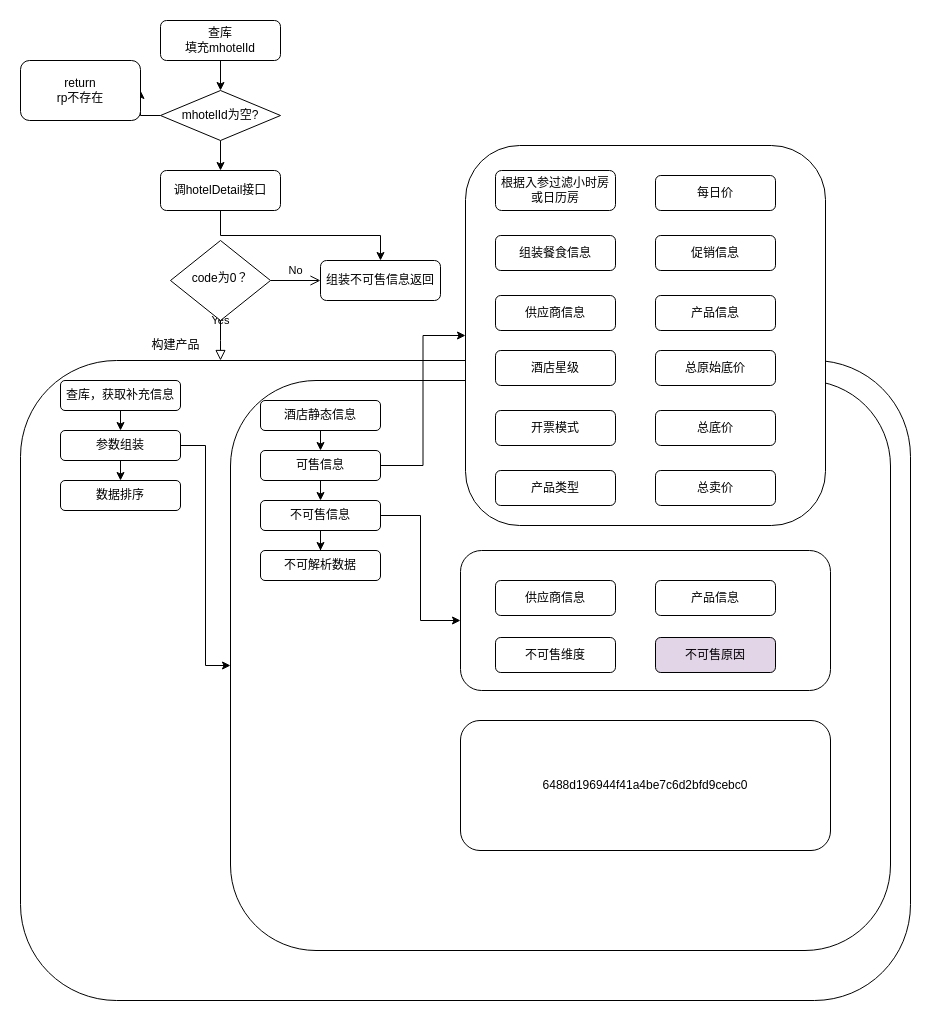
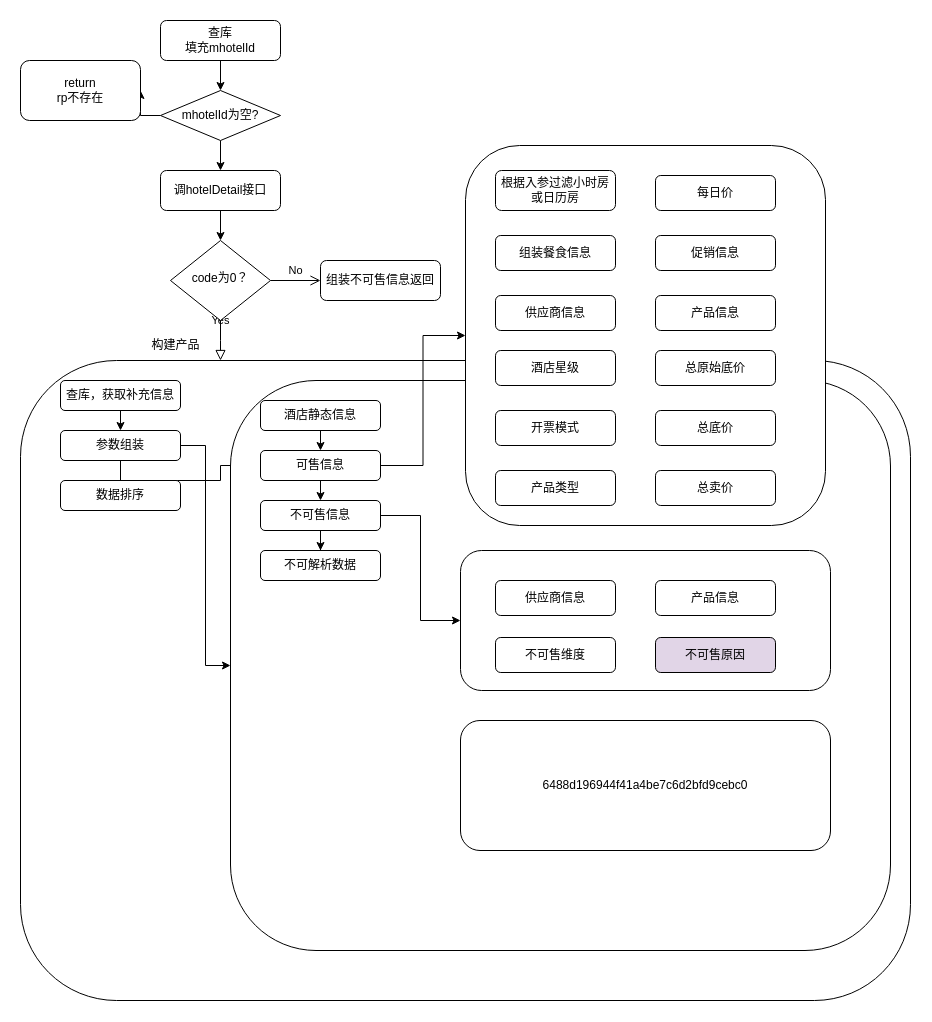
(308, 236) -> (221, 232)
(121, 472) -> (211, 481)
